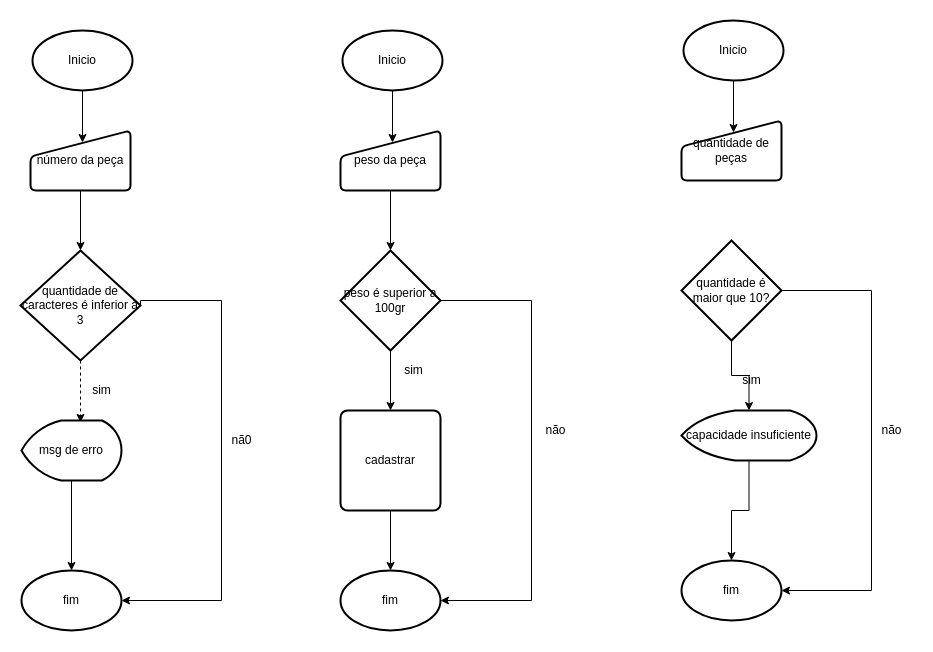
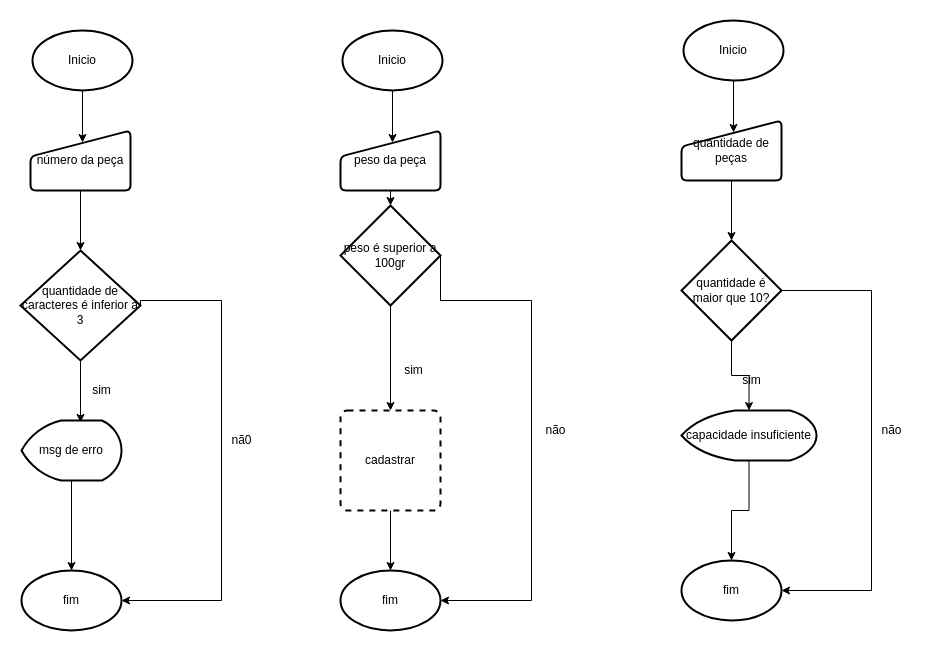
none -> (732, 207)
(391, 301) -> (391, 256)
(81, 389) -> (81, 389)
(391, 461) -> (391, 461)
